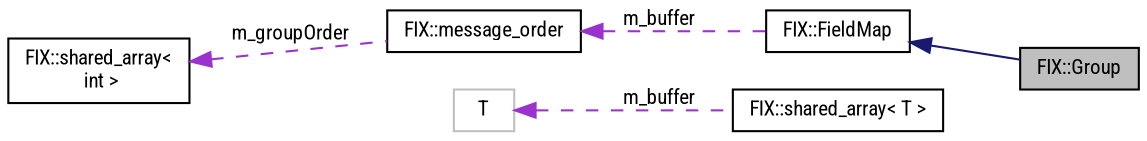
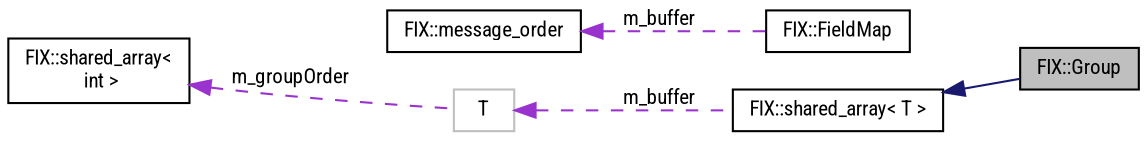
(299, 50) -> (332, 100)
(976, 53) -> (992, 84)
